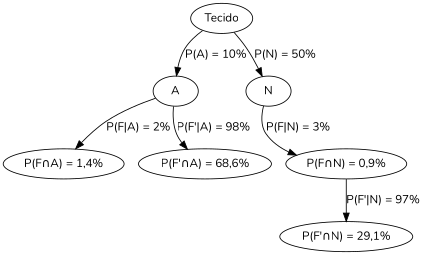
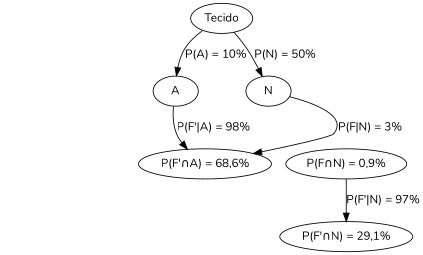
(266, 134) -> (331, 135)
(64, 164) -> none
